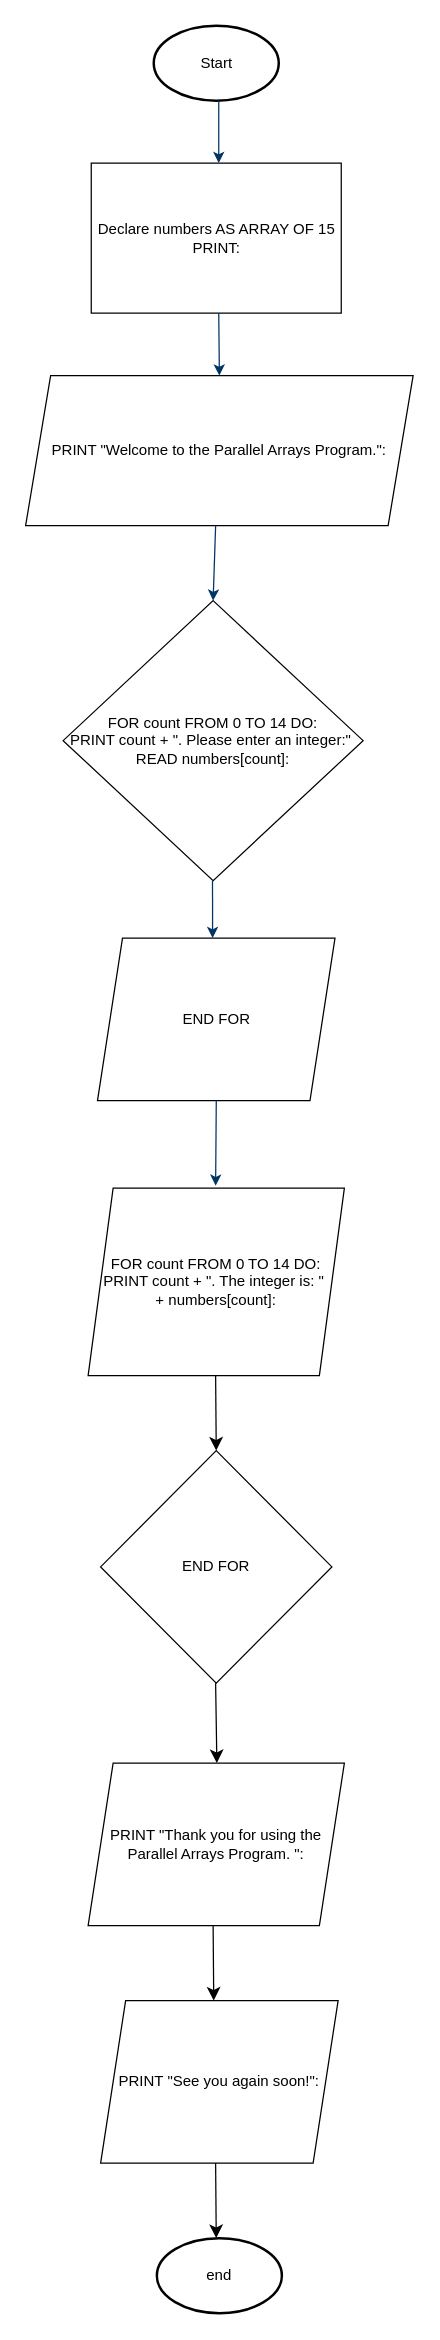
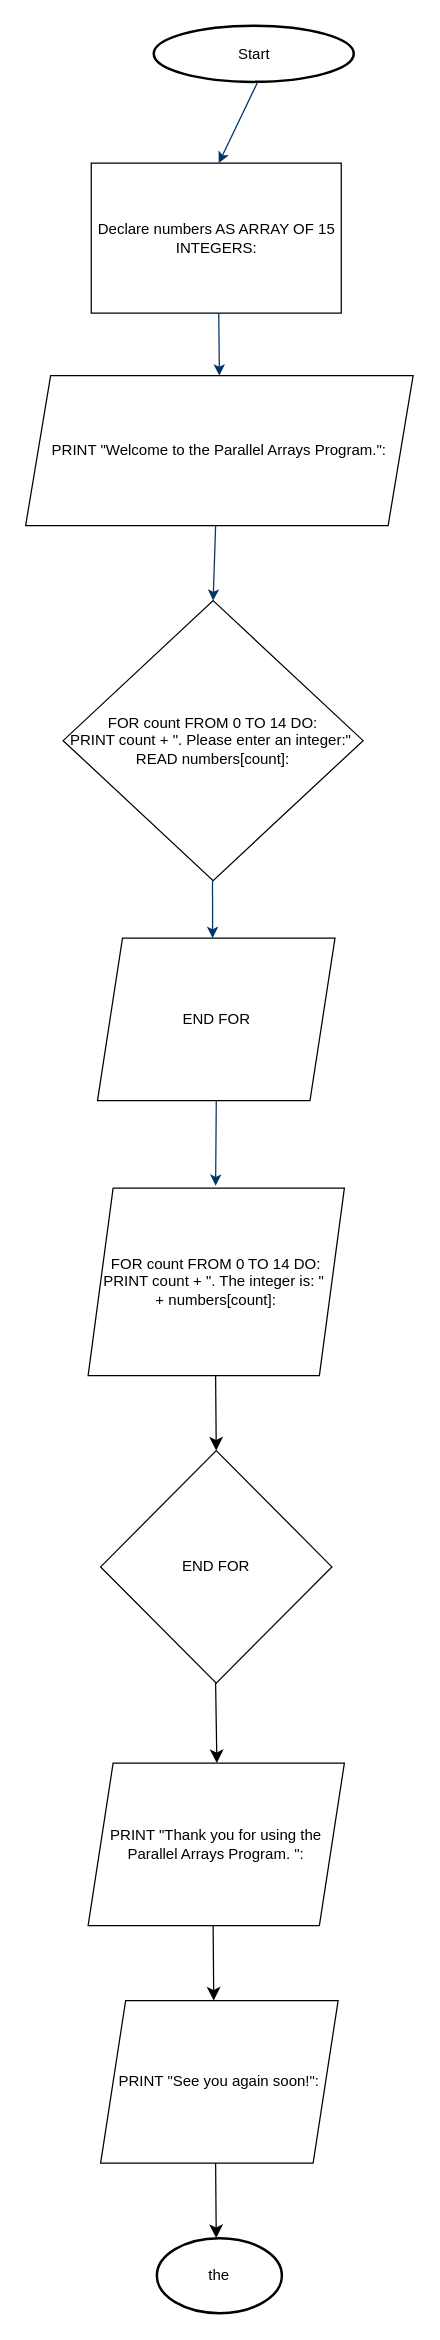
(216, 63) -> (254, 54)
(217, 238) -> (217, 238)
(219, 2276) -> (219, 2276)
